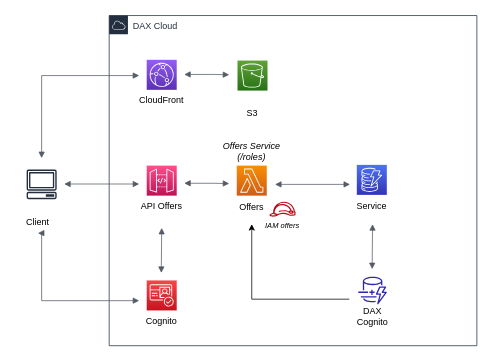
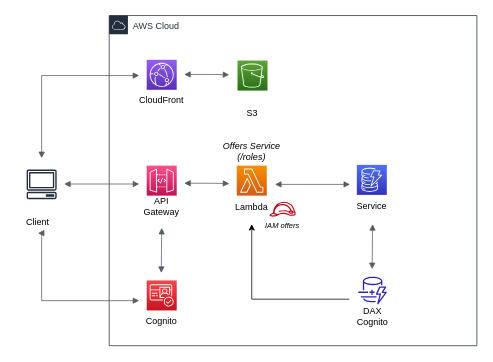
(153, 26) -> (153, 26)
(162, 206) -> (162, 206)
(252, 207) -> (252, 207)
